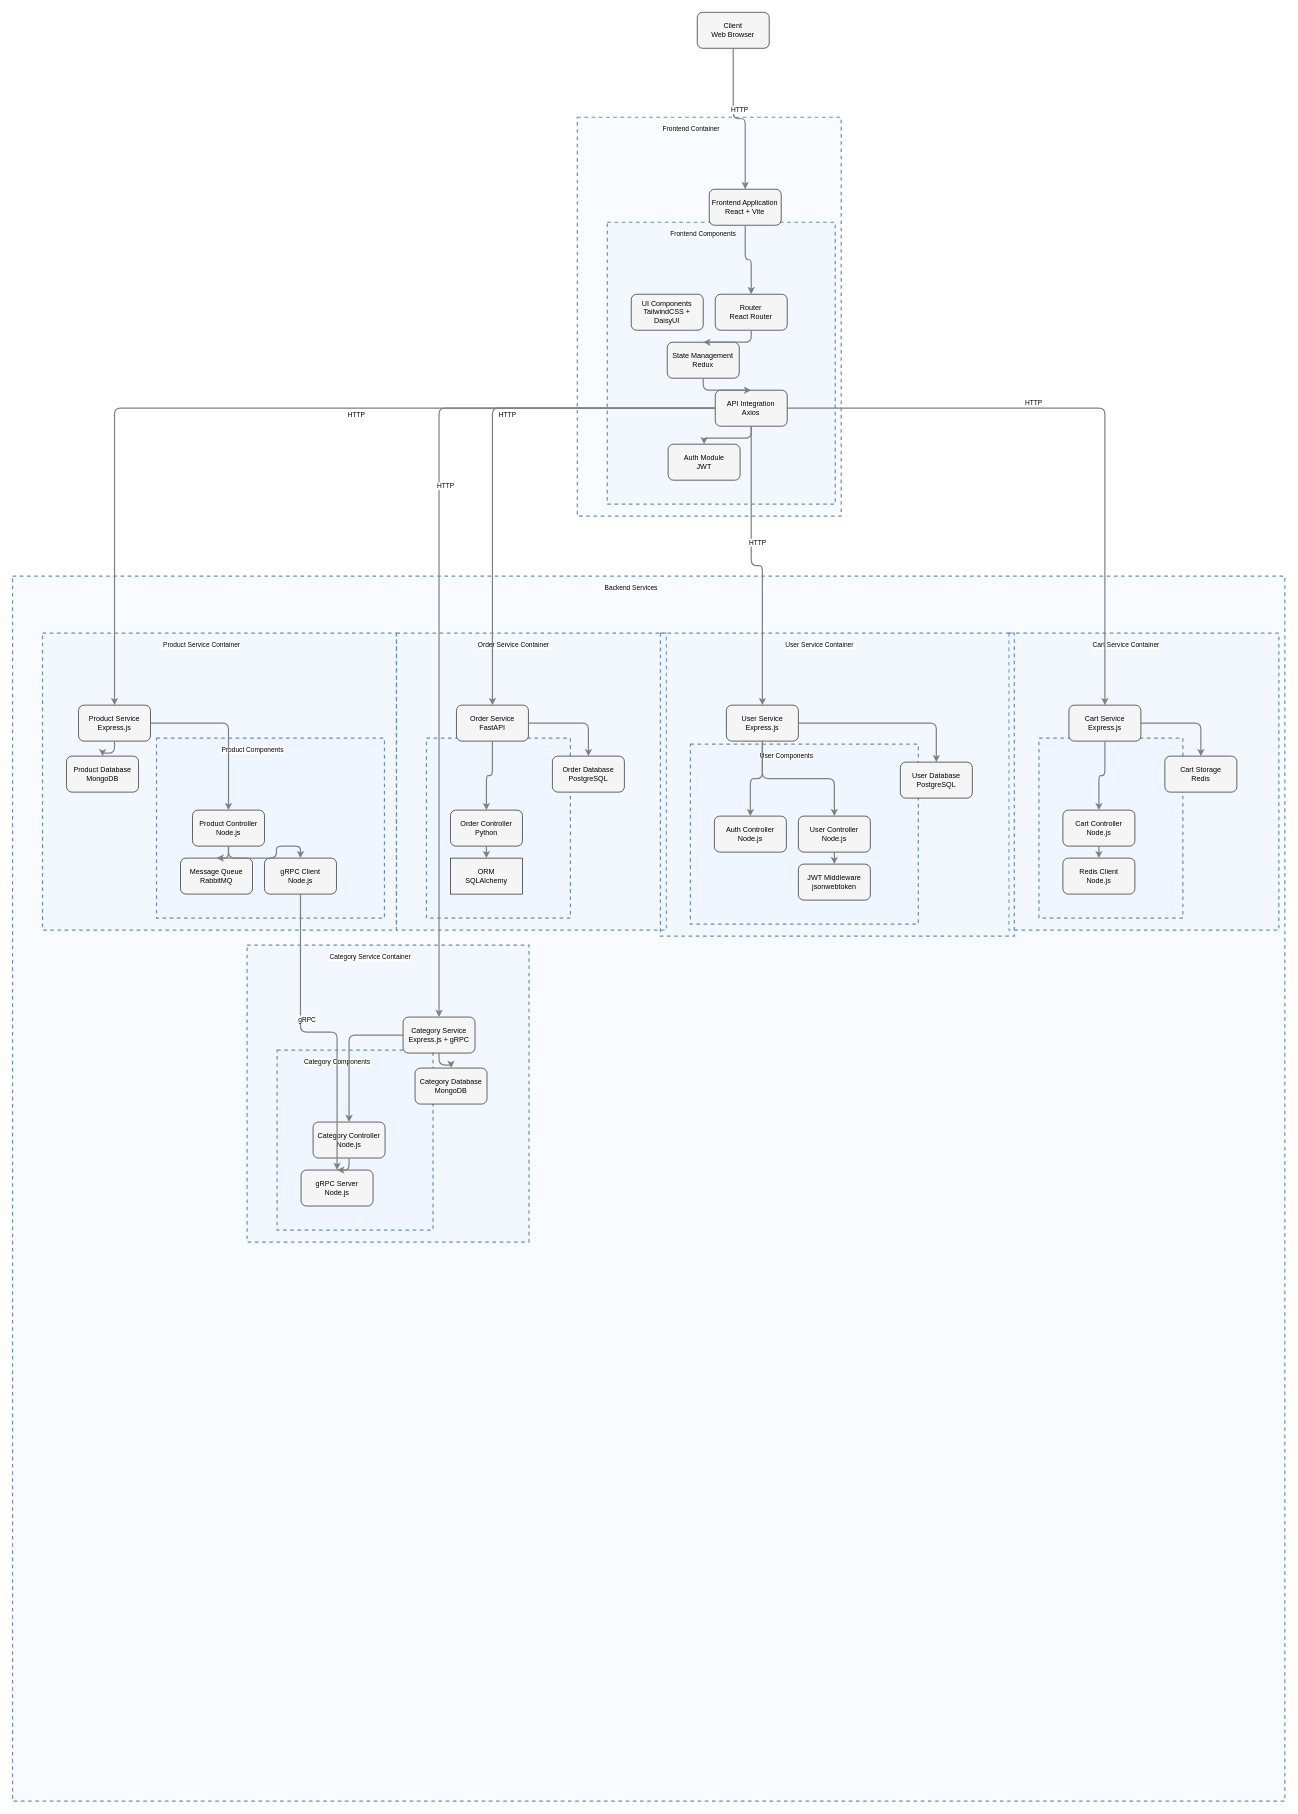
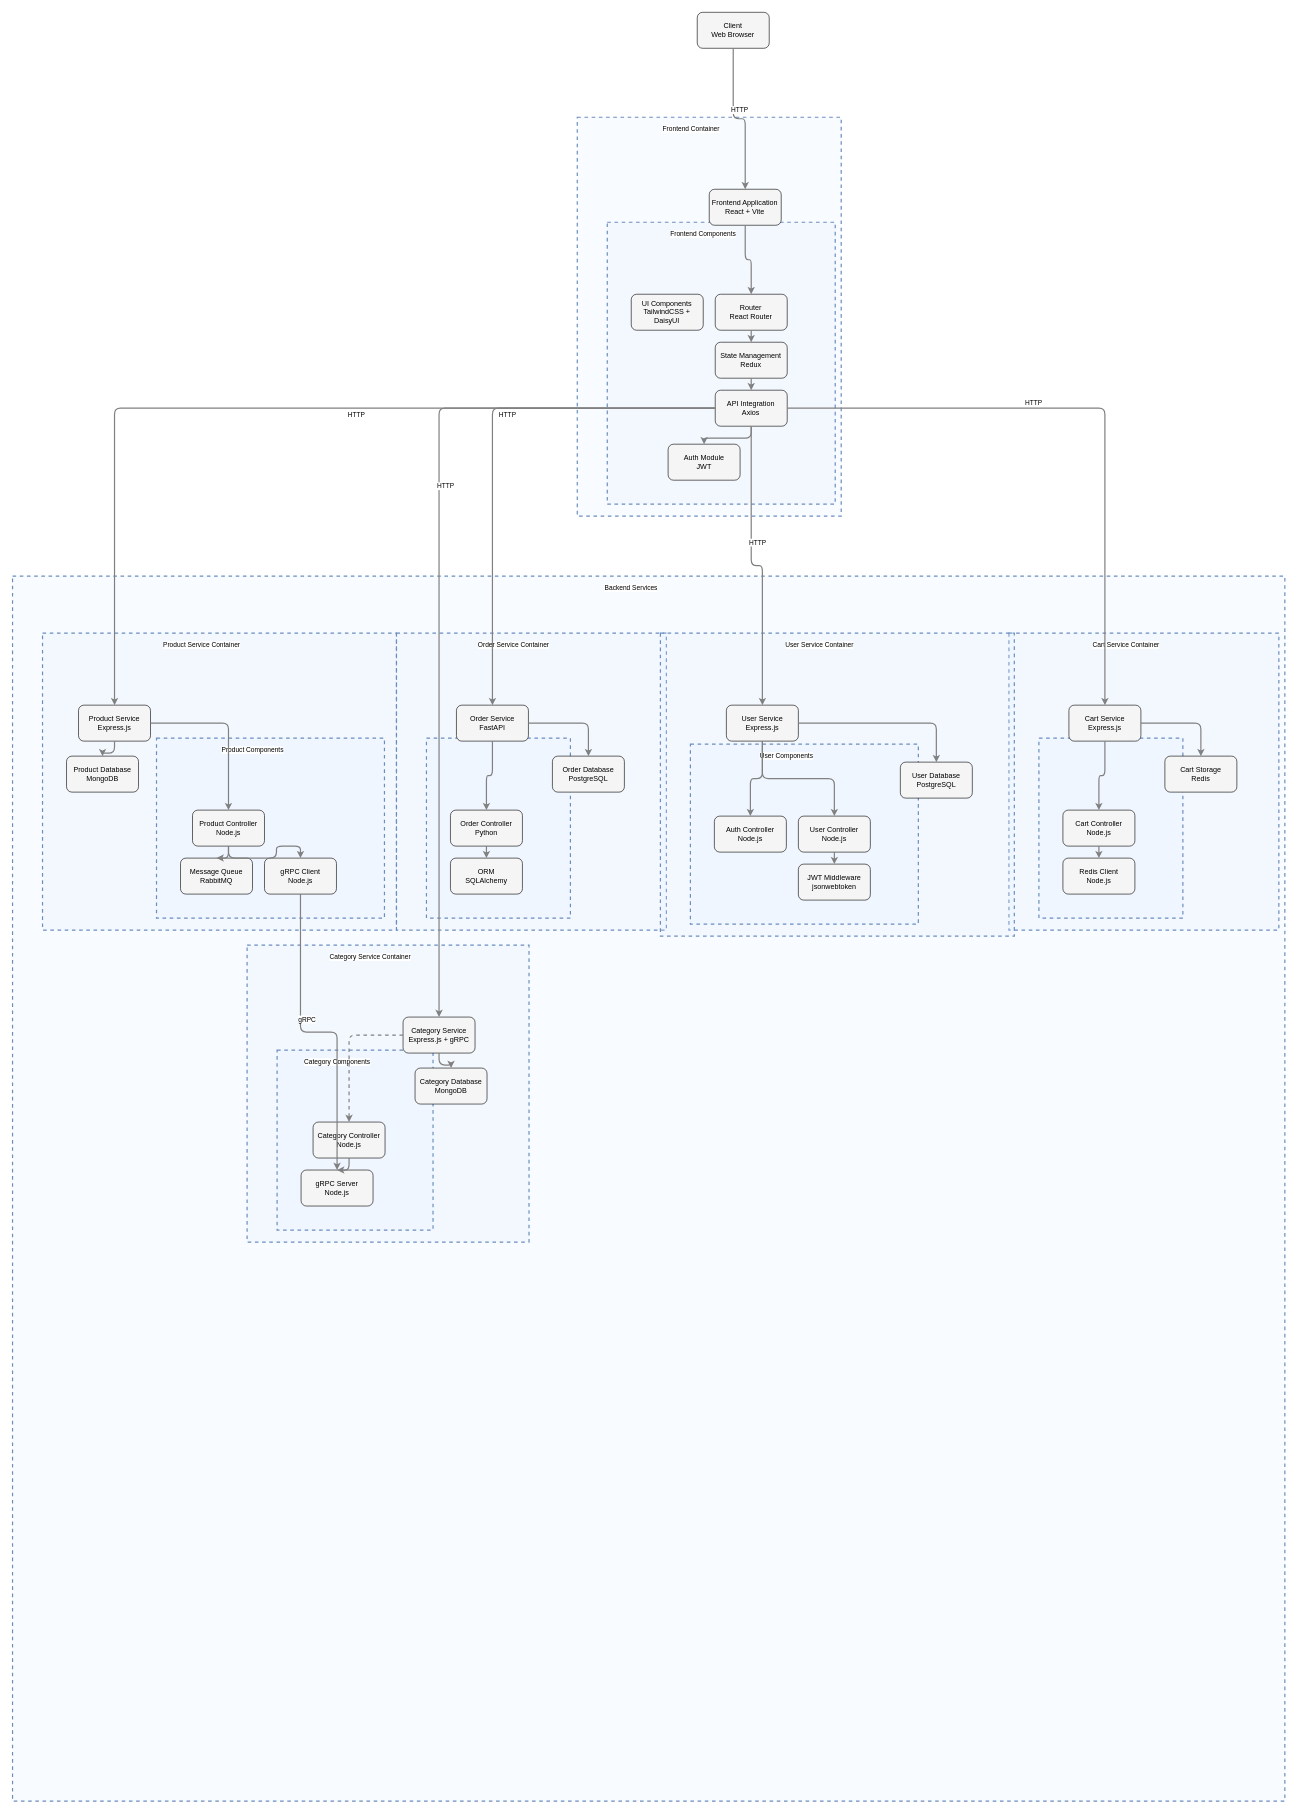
(703, 360) -> (751, 360)
(486, 876) -> (486, 876)
(349, 1050) -> (349, 1050)
